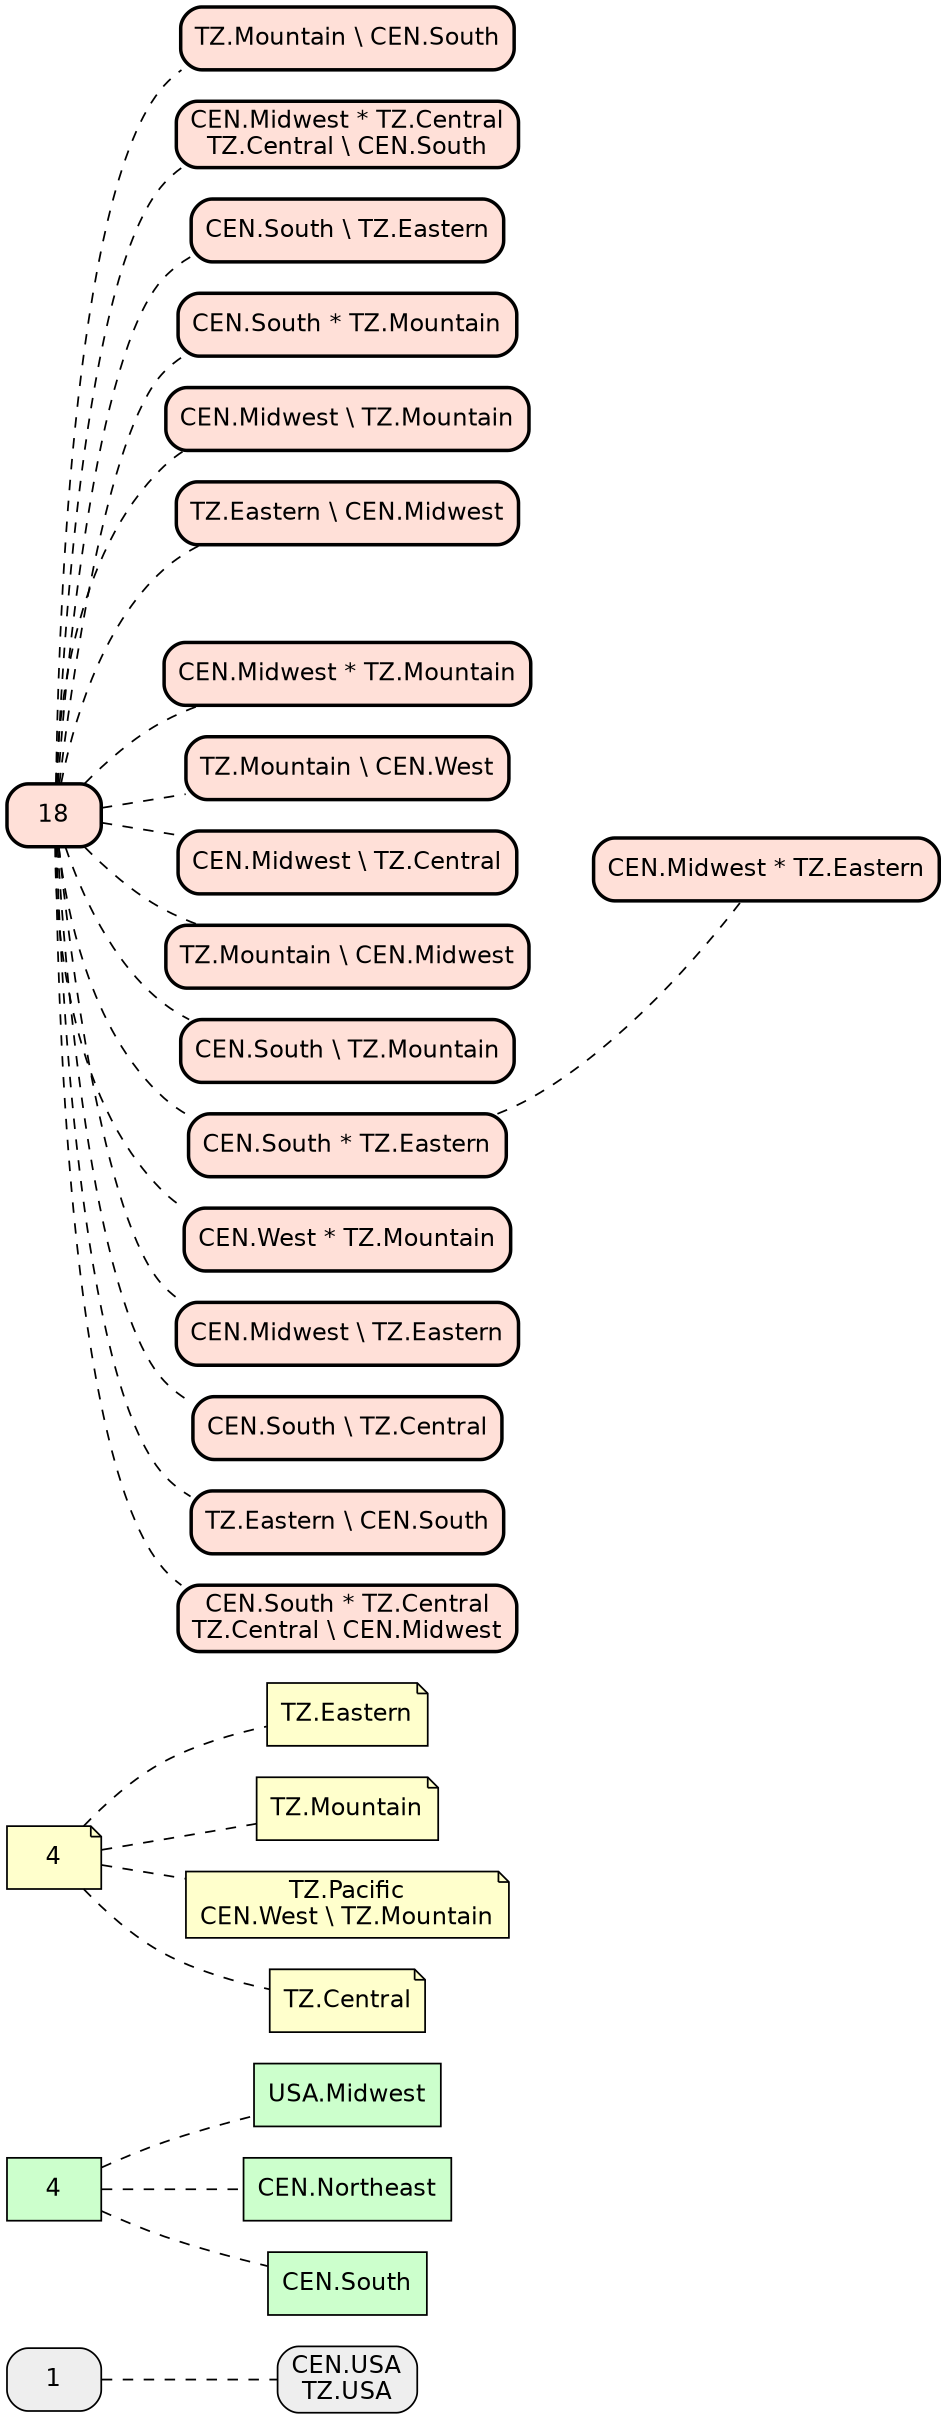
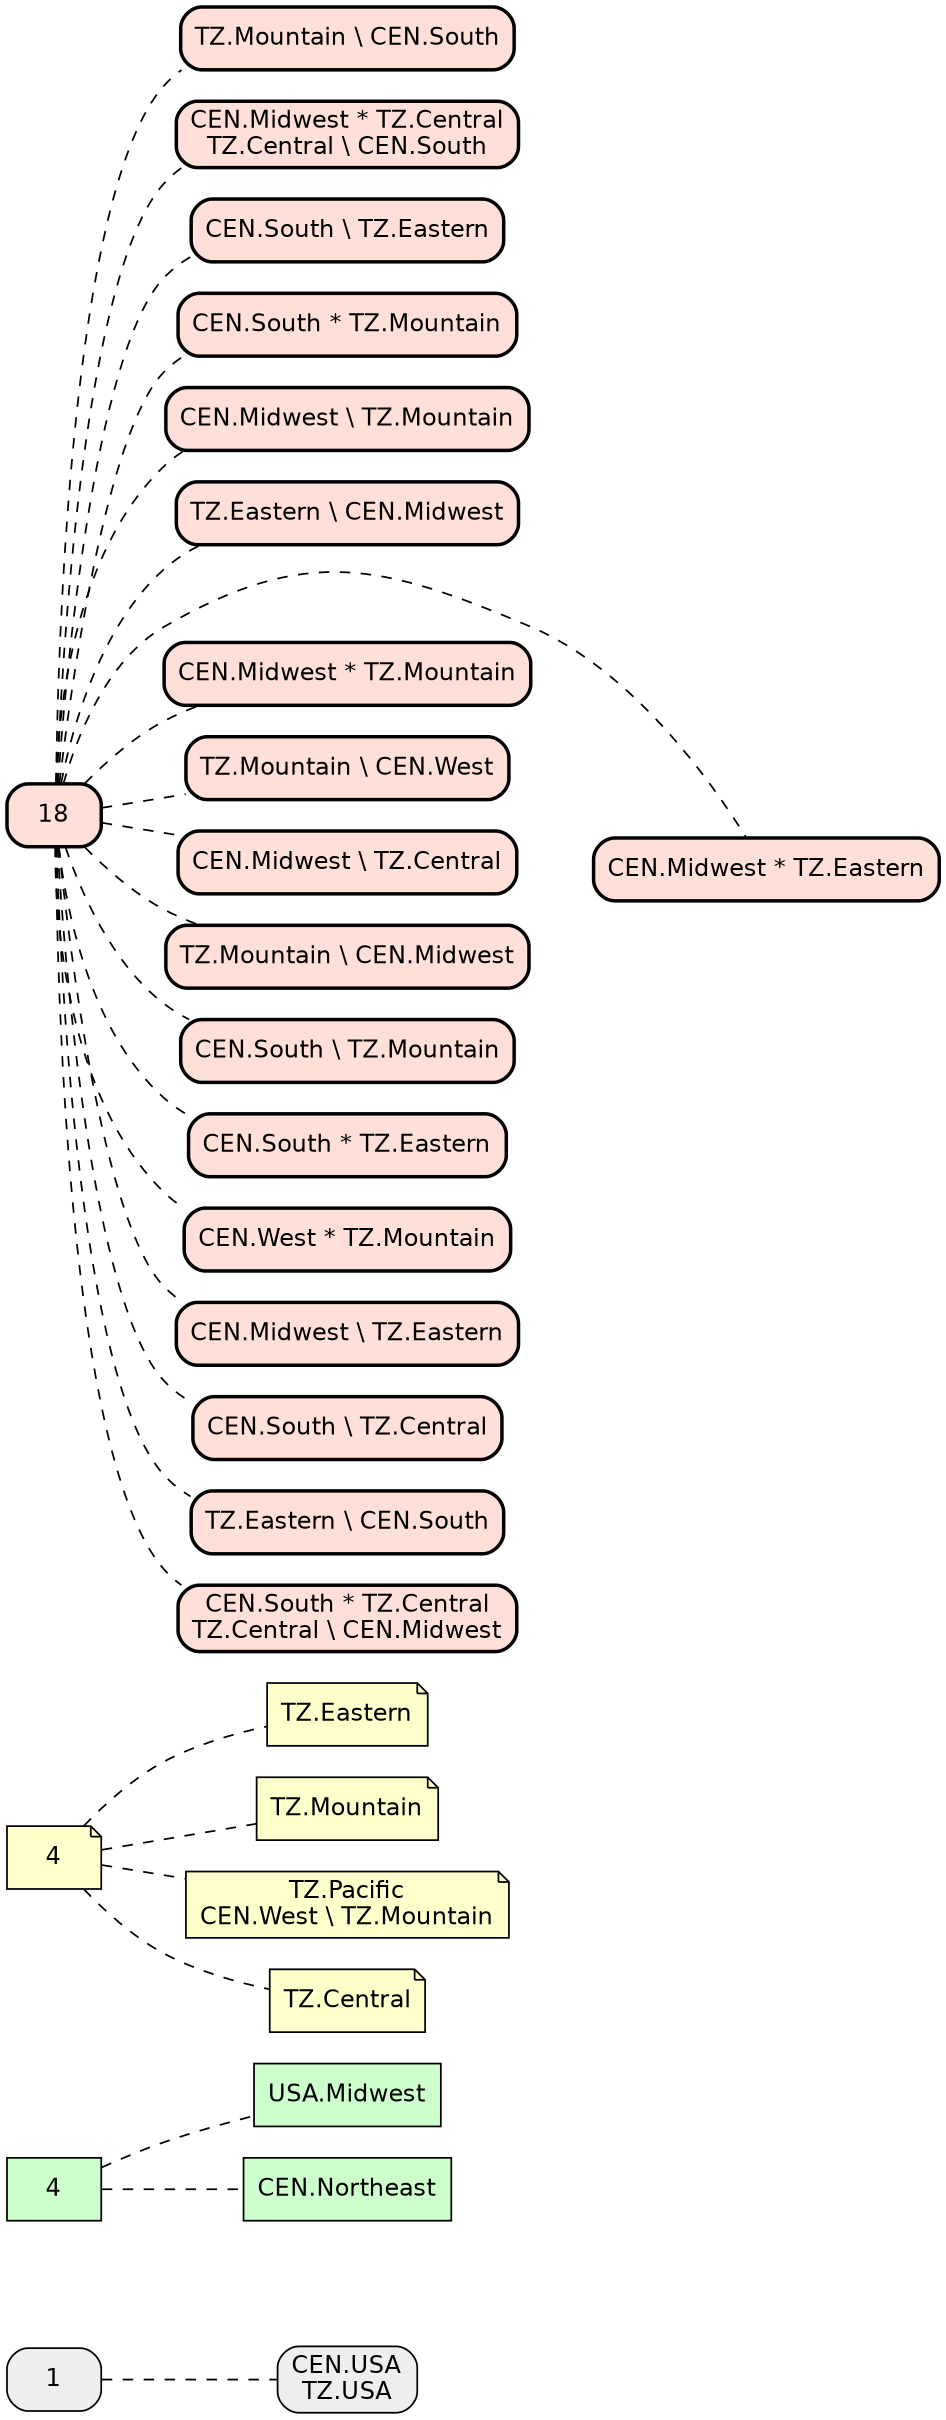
(632, 1022) -> (403, 582)
(347, 2284) -> none
